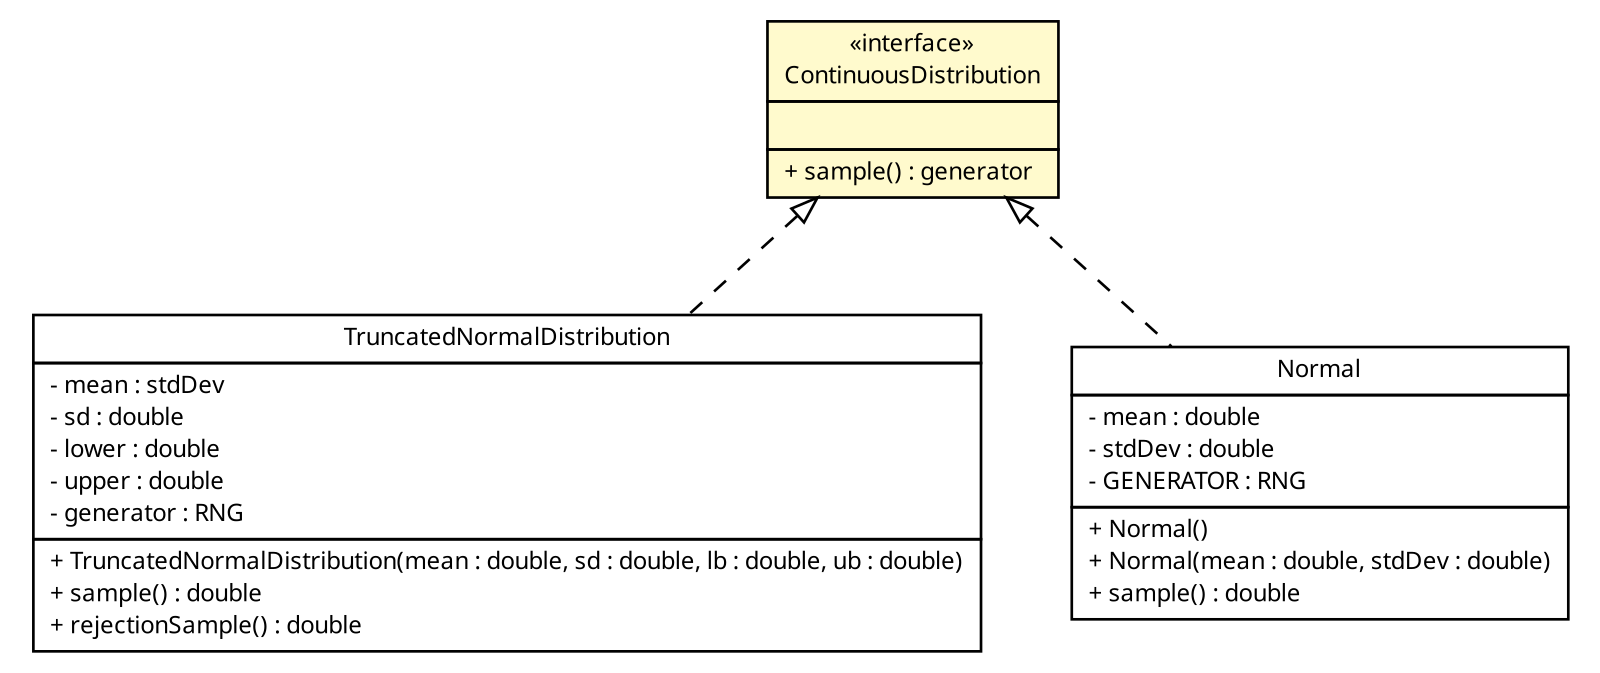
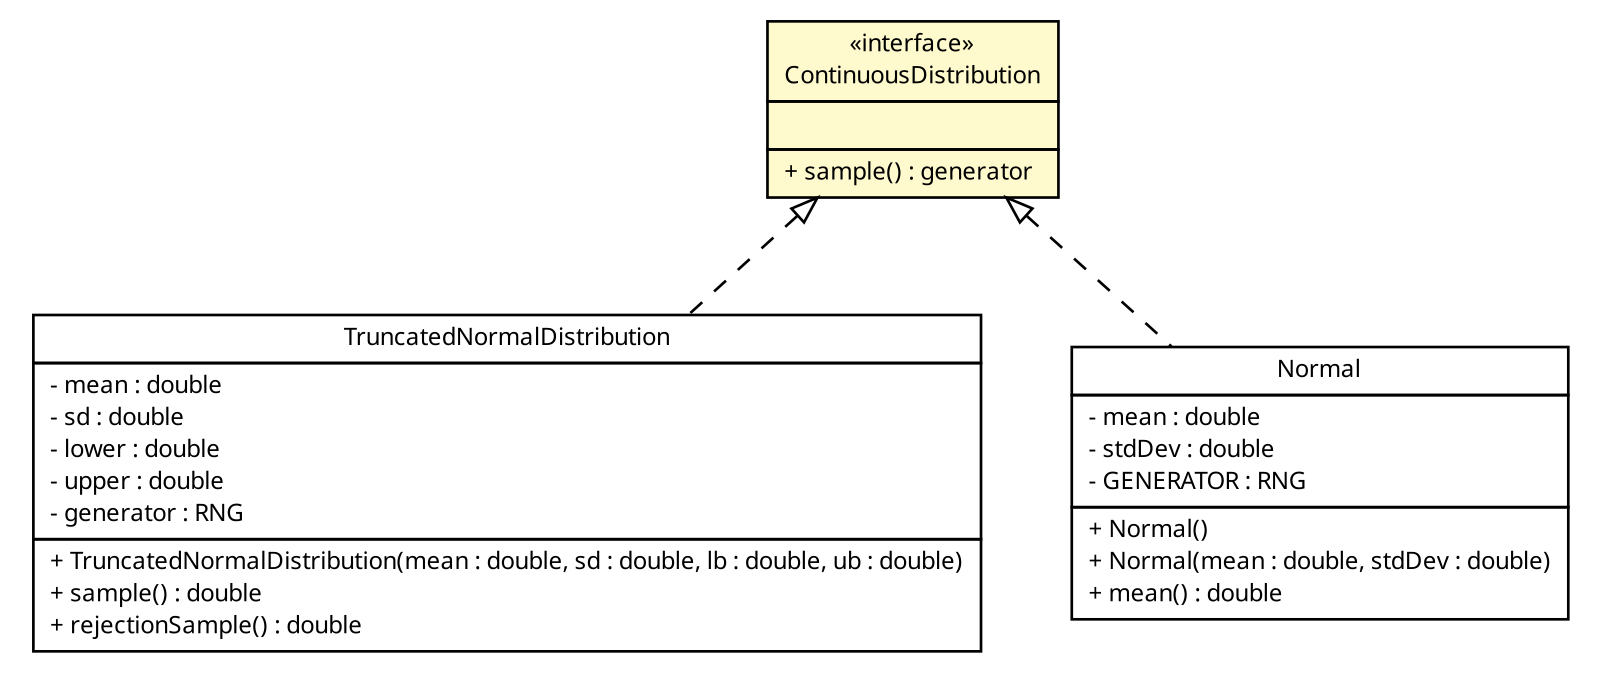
(137, 386) -> (137, 386)
(1196, 594) -> (1187, 594)
